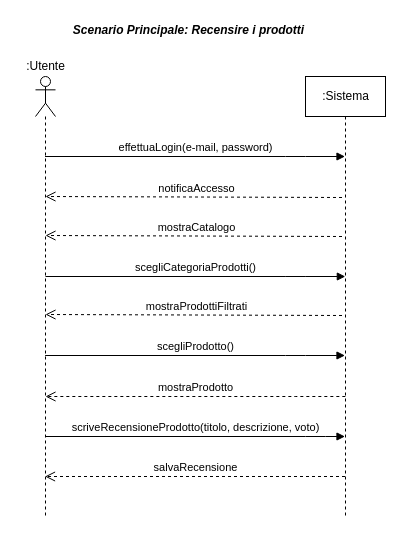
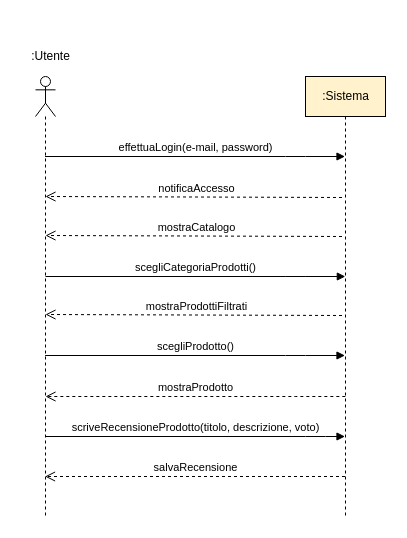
(189, 31) -> none
(46, 67) -> (51, 57)
(346, 97) -> (346, 97)
